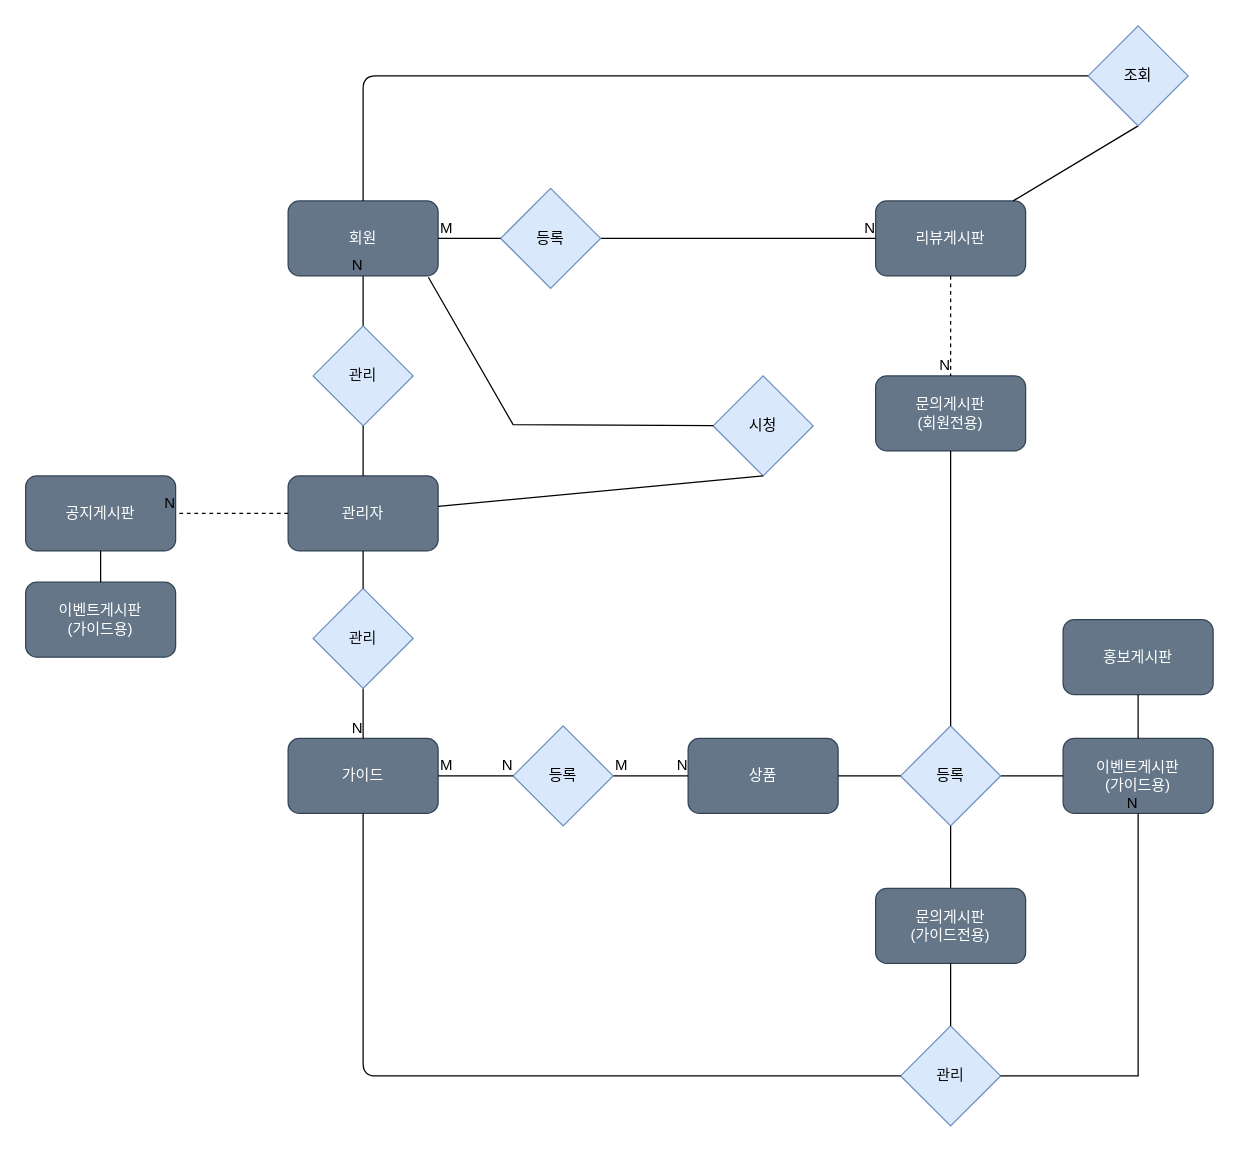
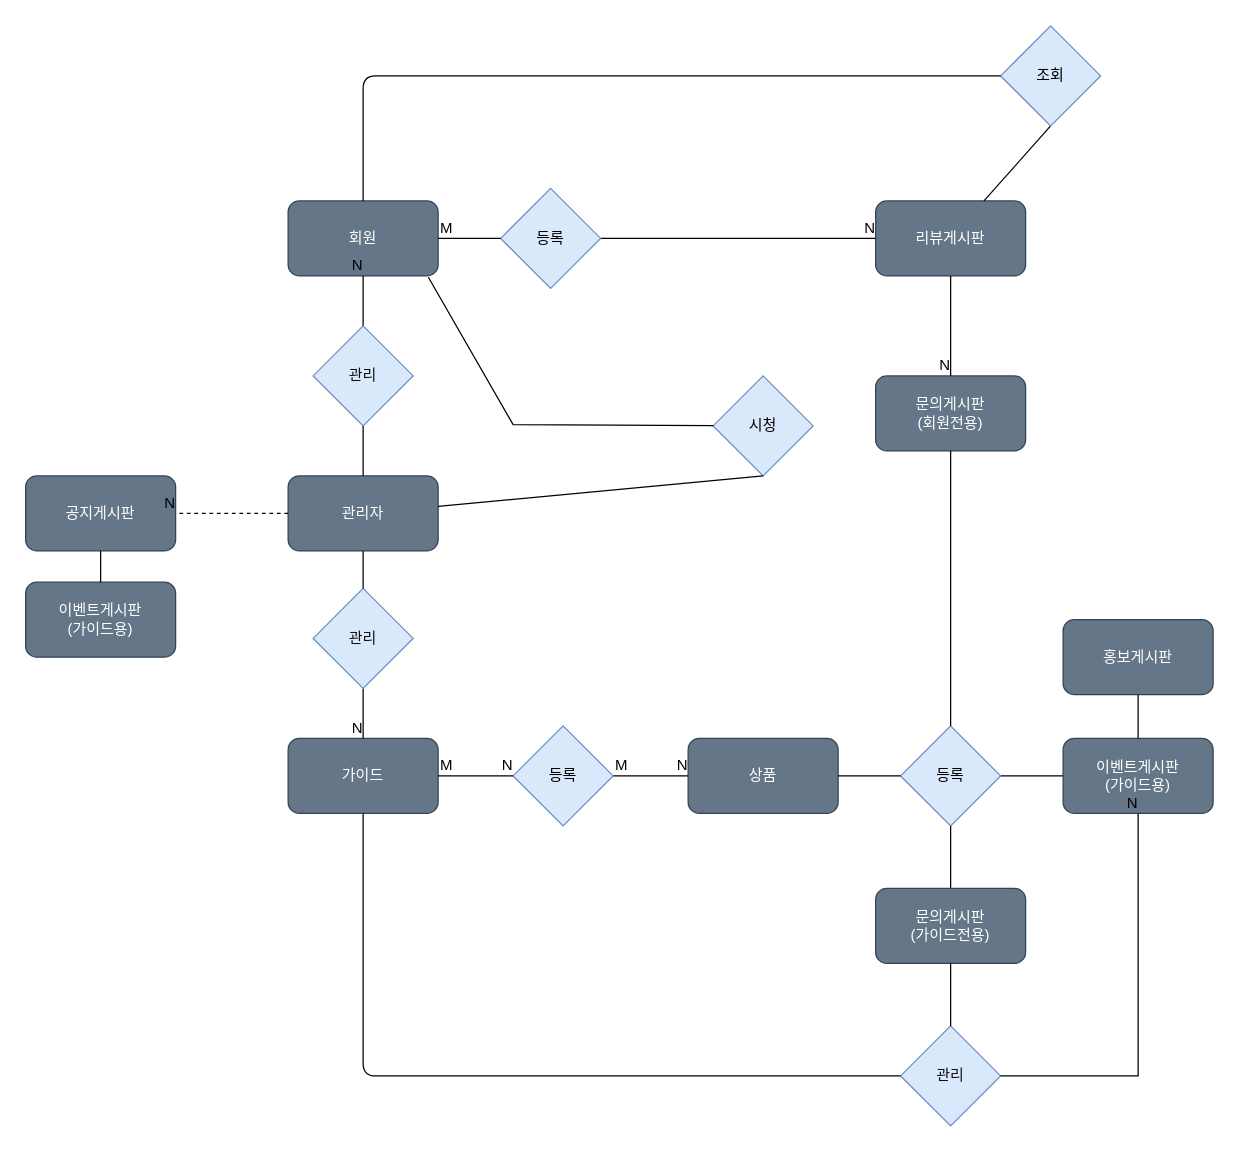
(1138, 76) -> (1051, 76)
(951, 326) -> (951, 326)
